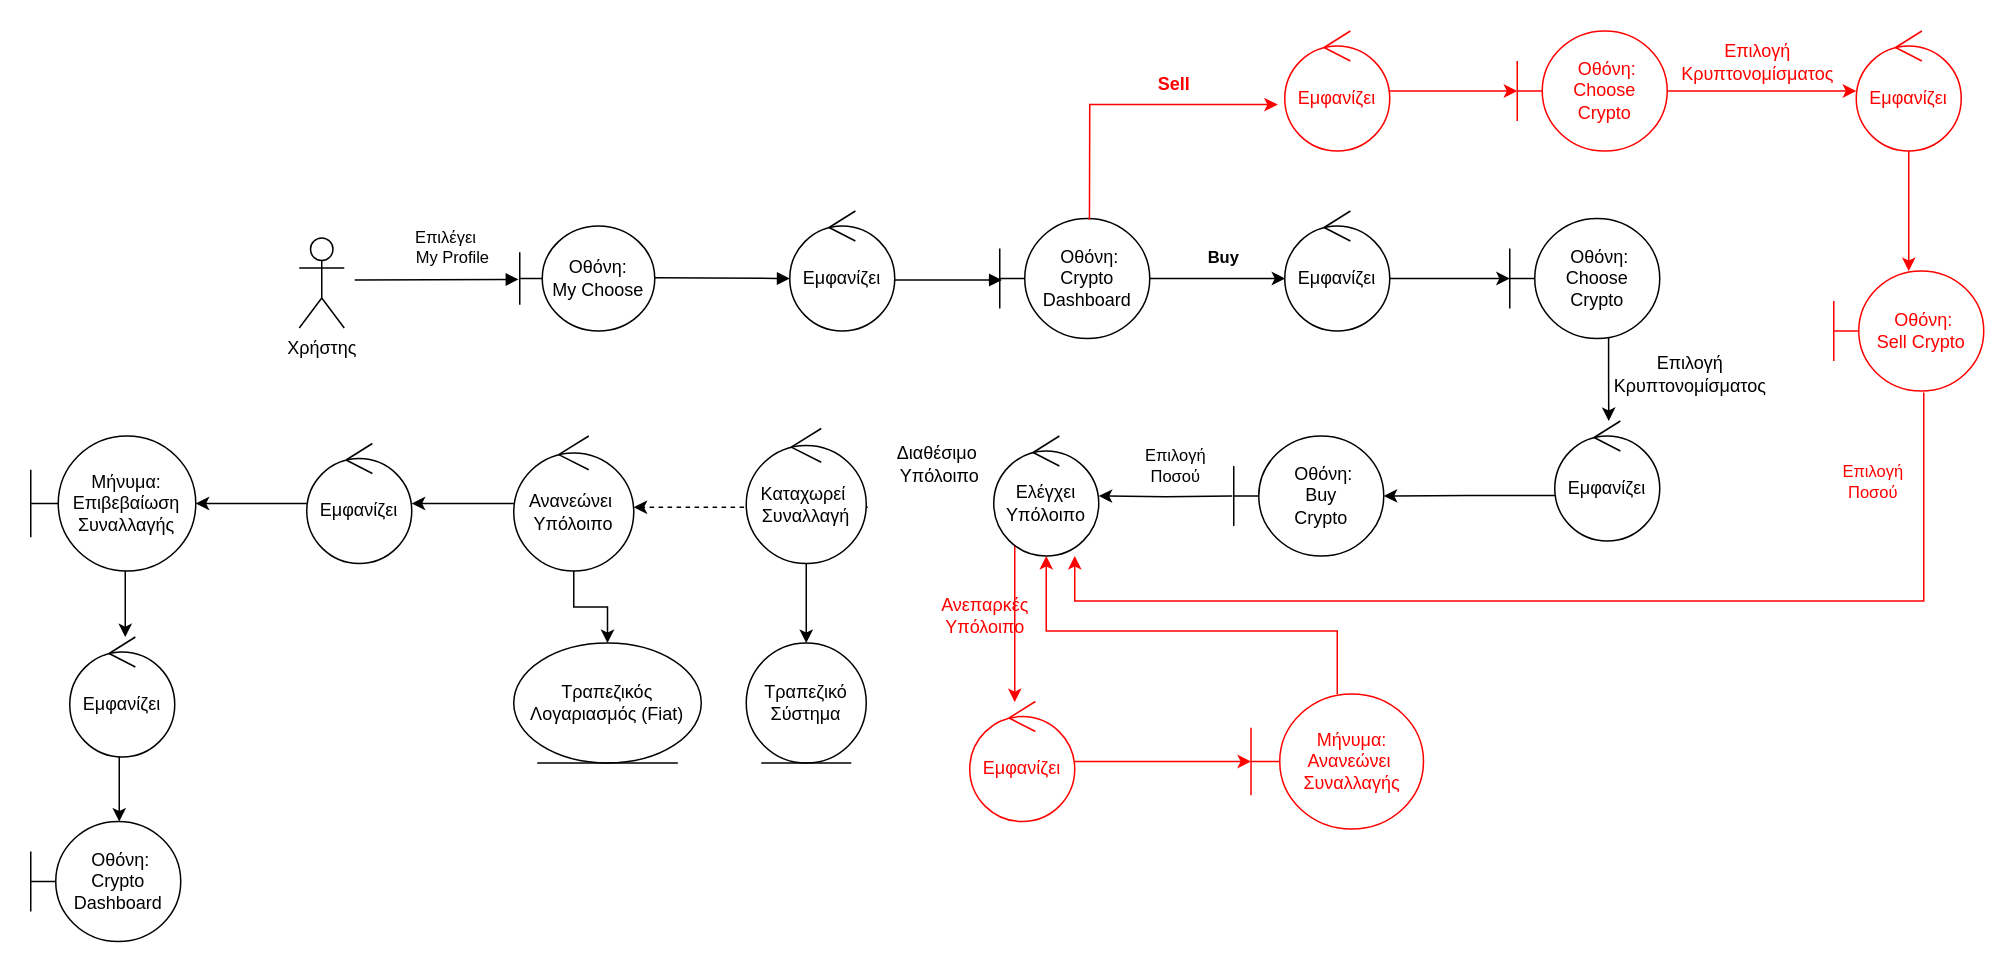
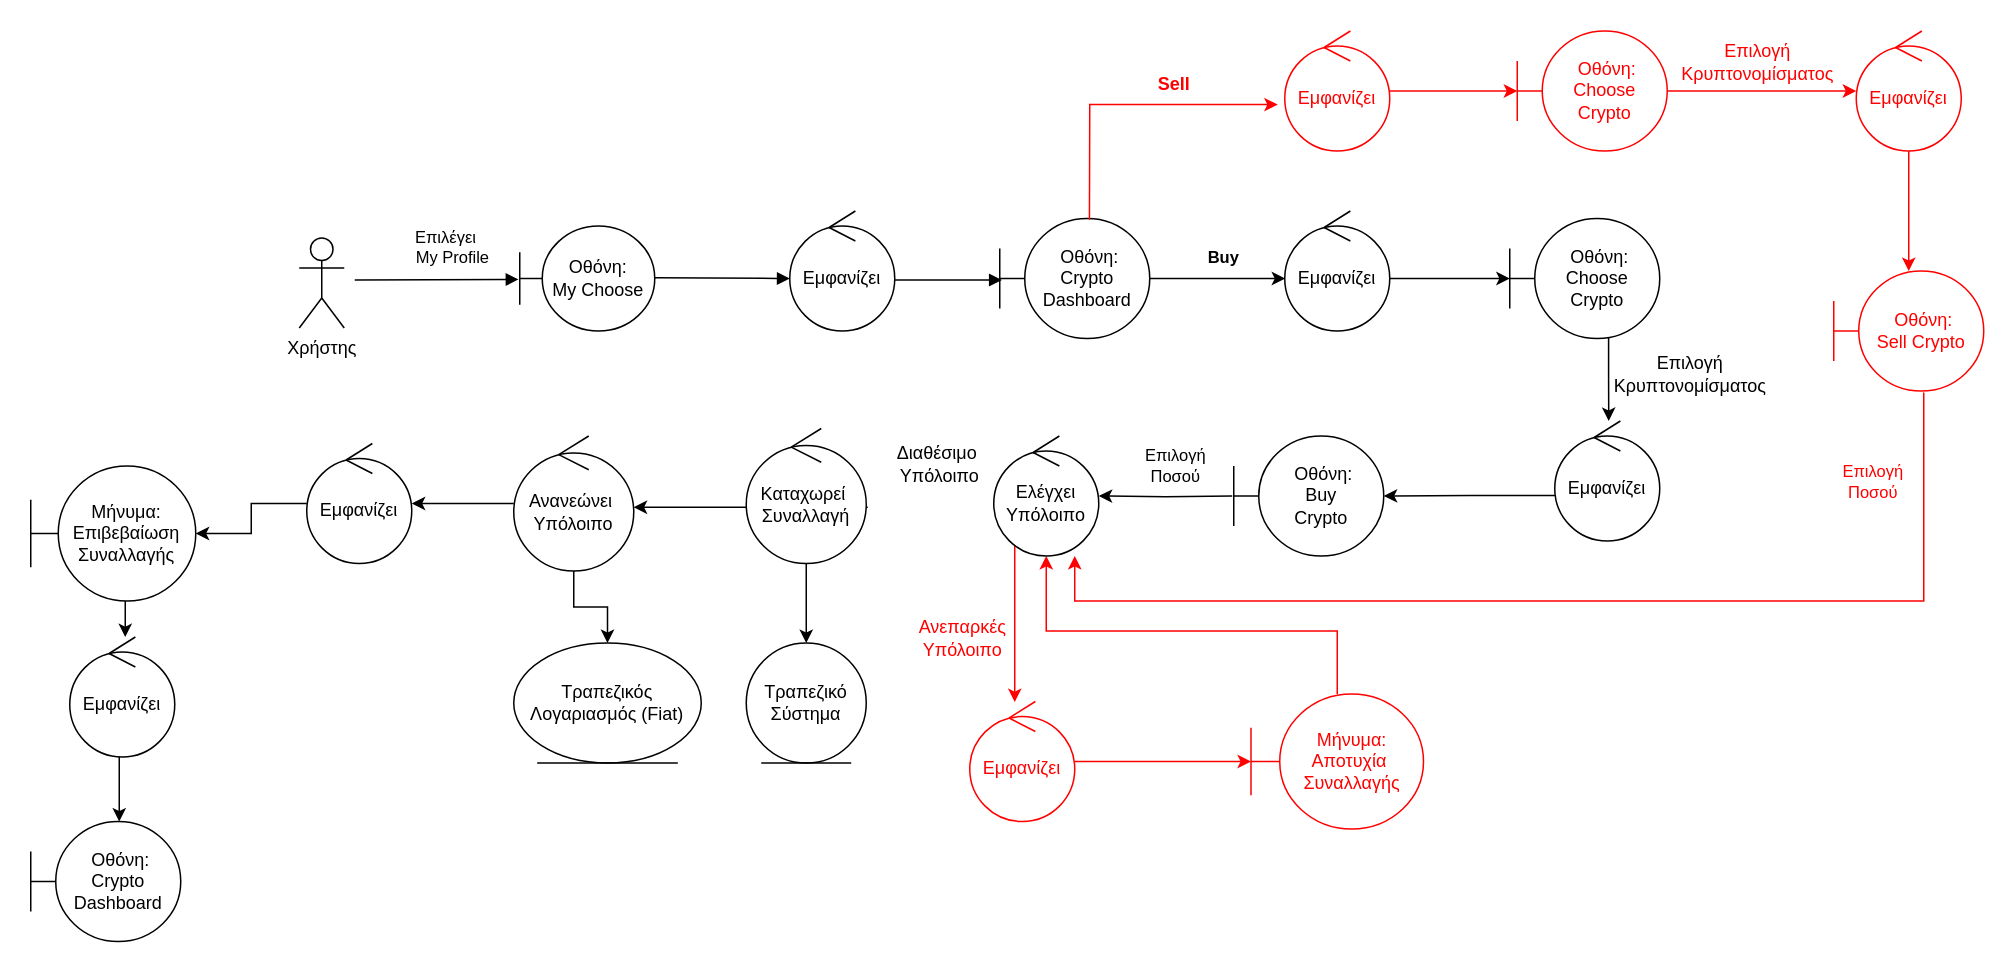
(113, 503) -> (113, 533)
(695, 507) -> (695, 507)
(985, 616) -> (962, 638)
(1352, 761) -> (1352, 761)
